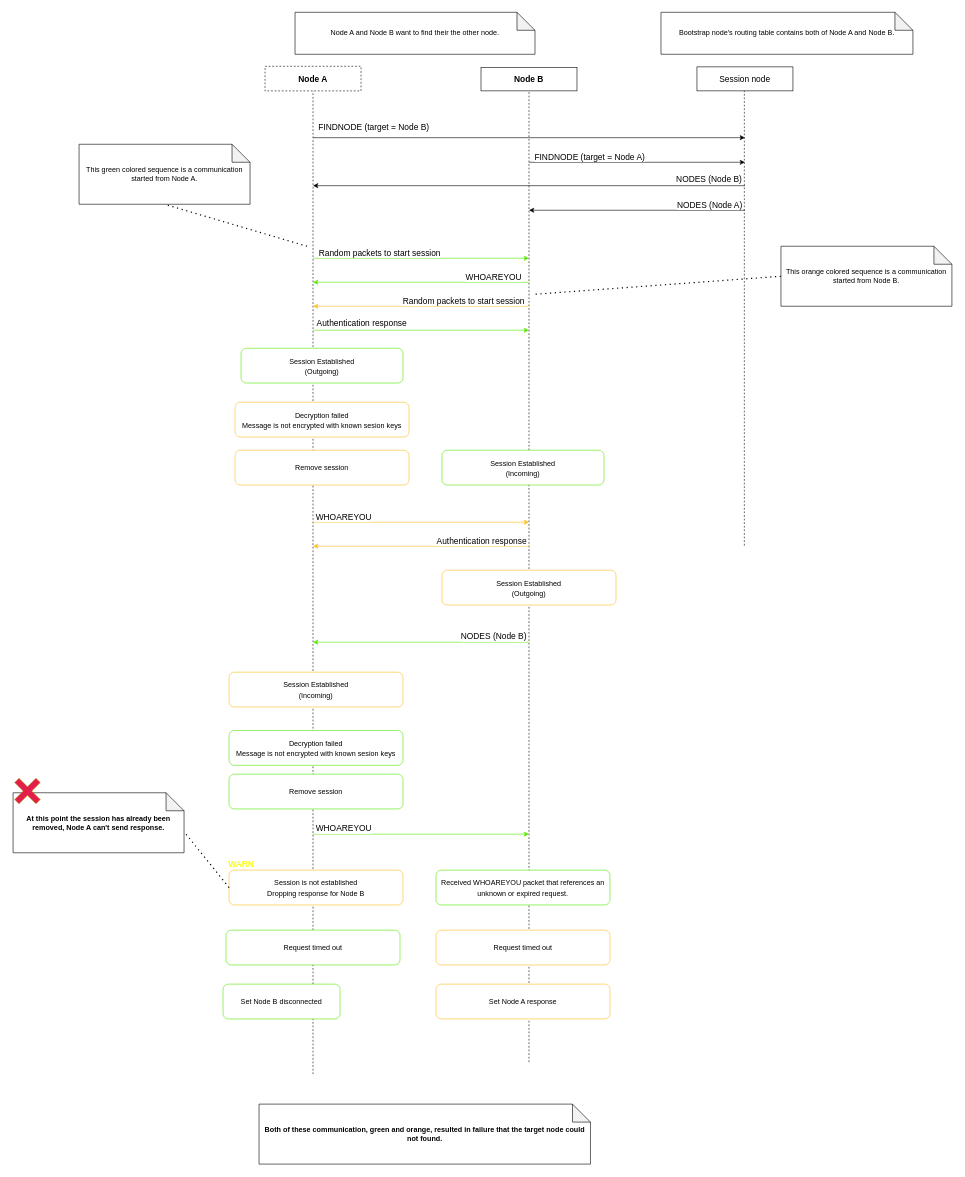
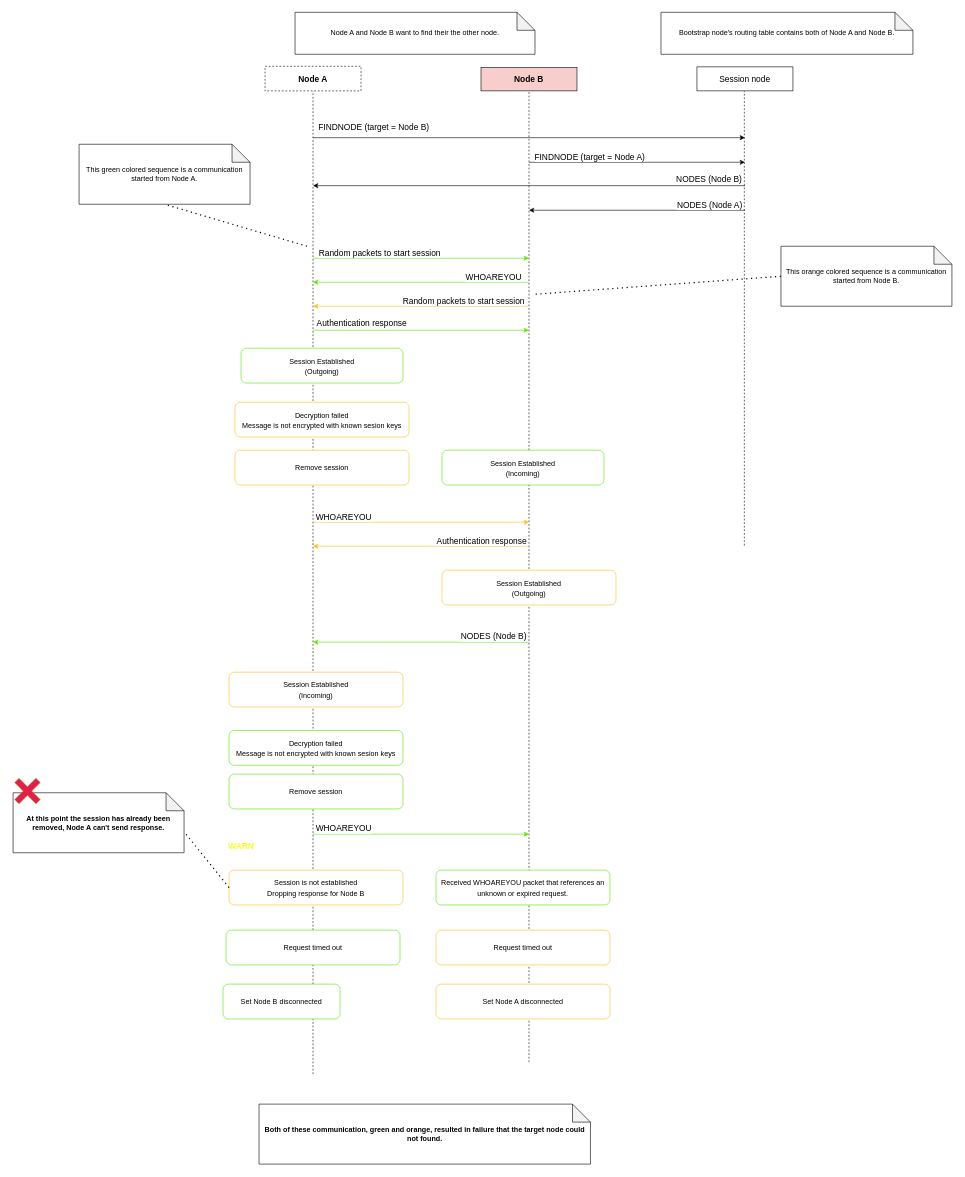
(529, 79) -> (529, 79)
(241, 864) -> (241, 846)
(523, 1002) -> (523, 1002)
